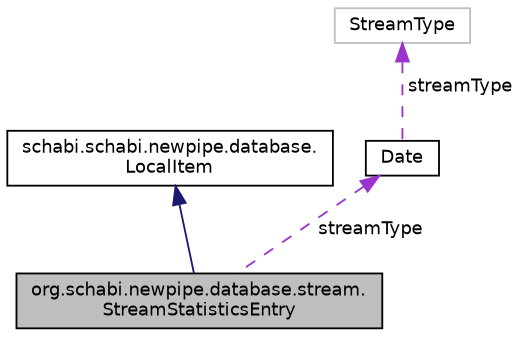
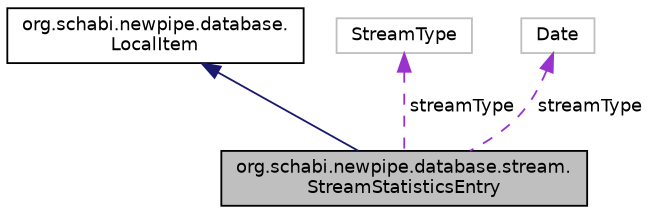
(402, 101) -> (404, 111)
(170, 158) -> (155, 36)
(402, 158) -> (558, 36)
